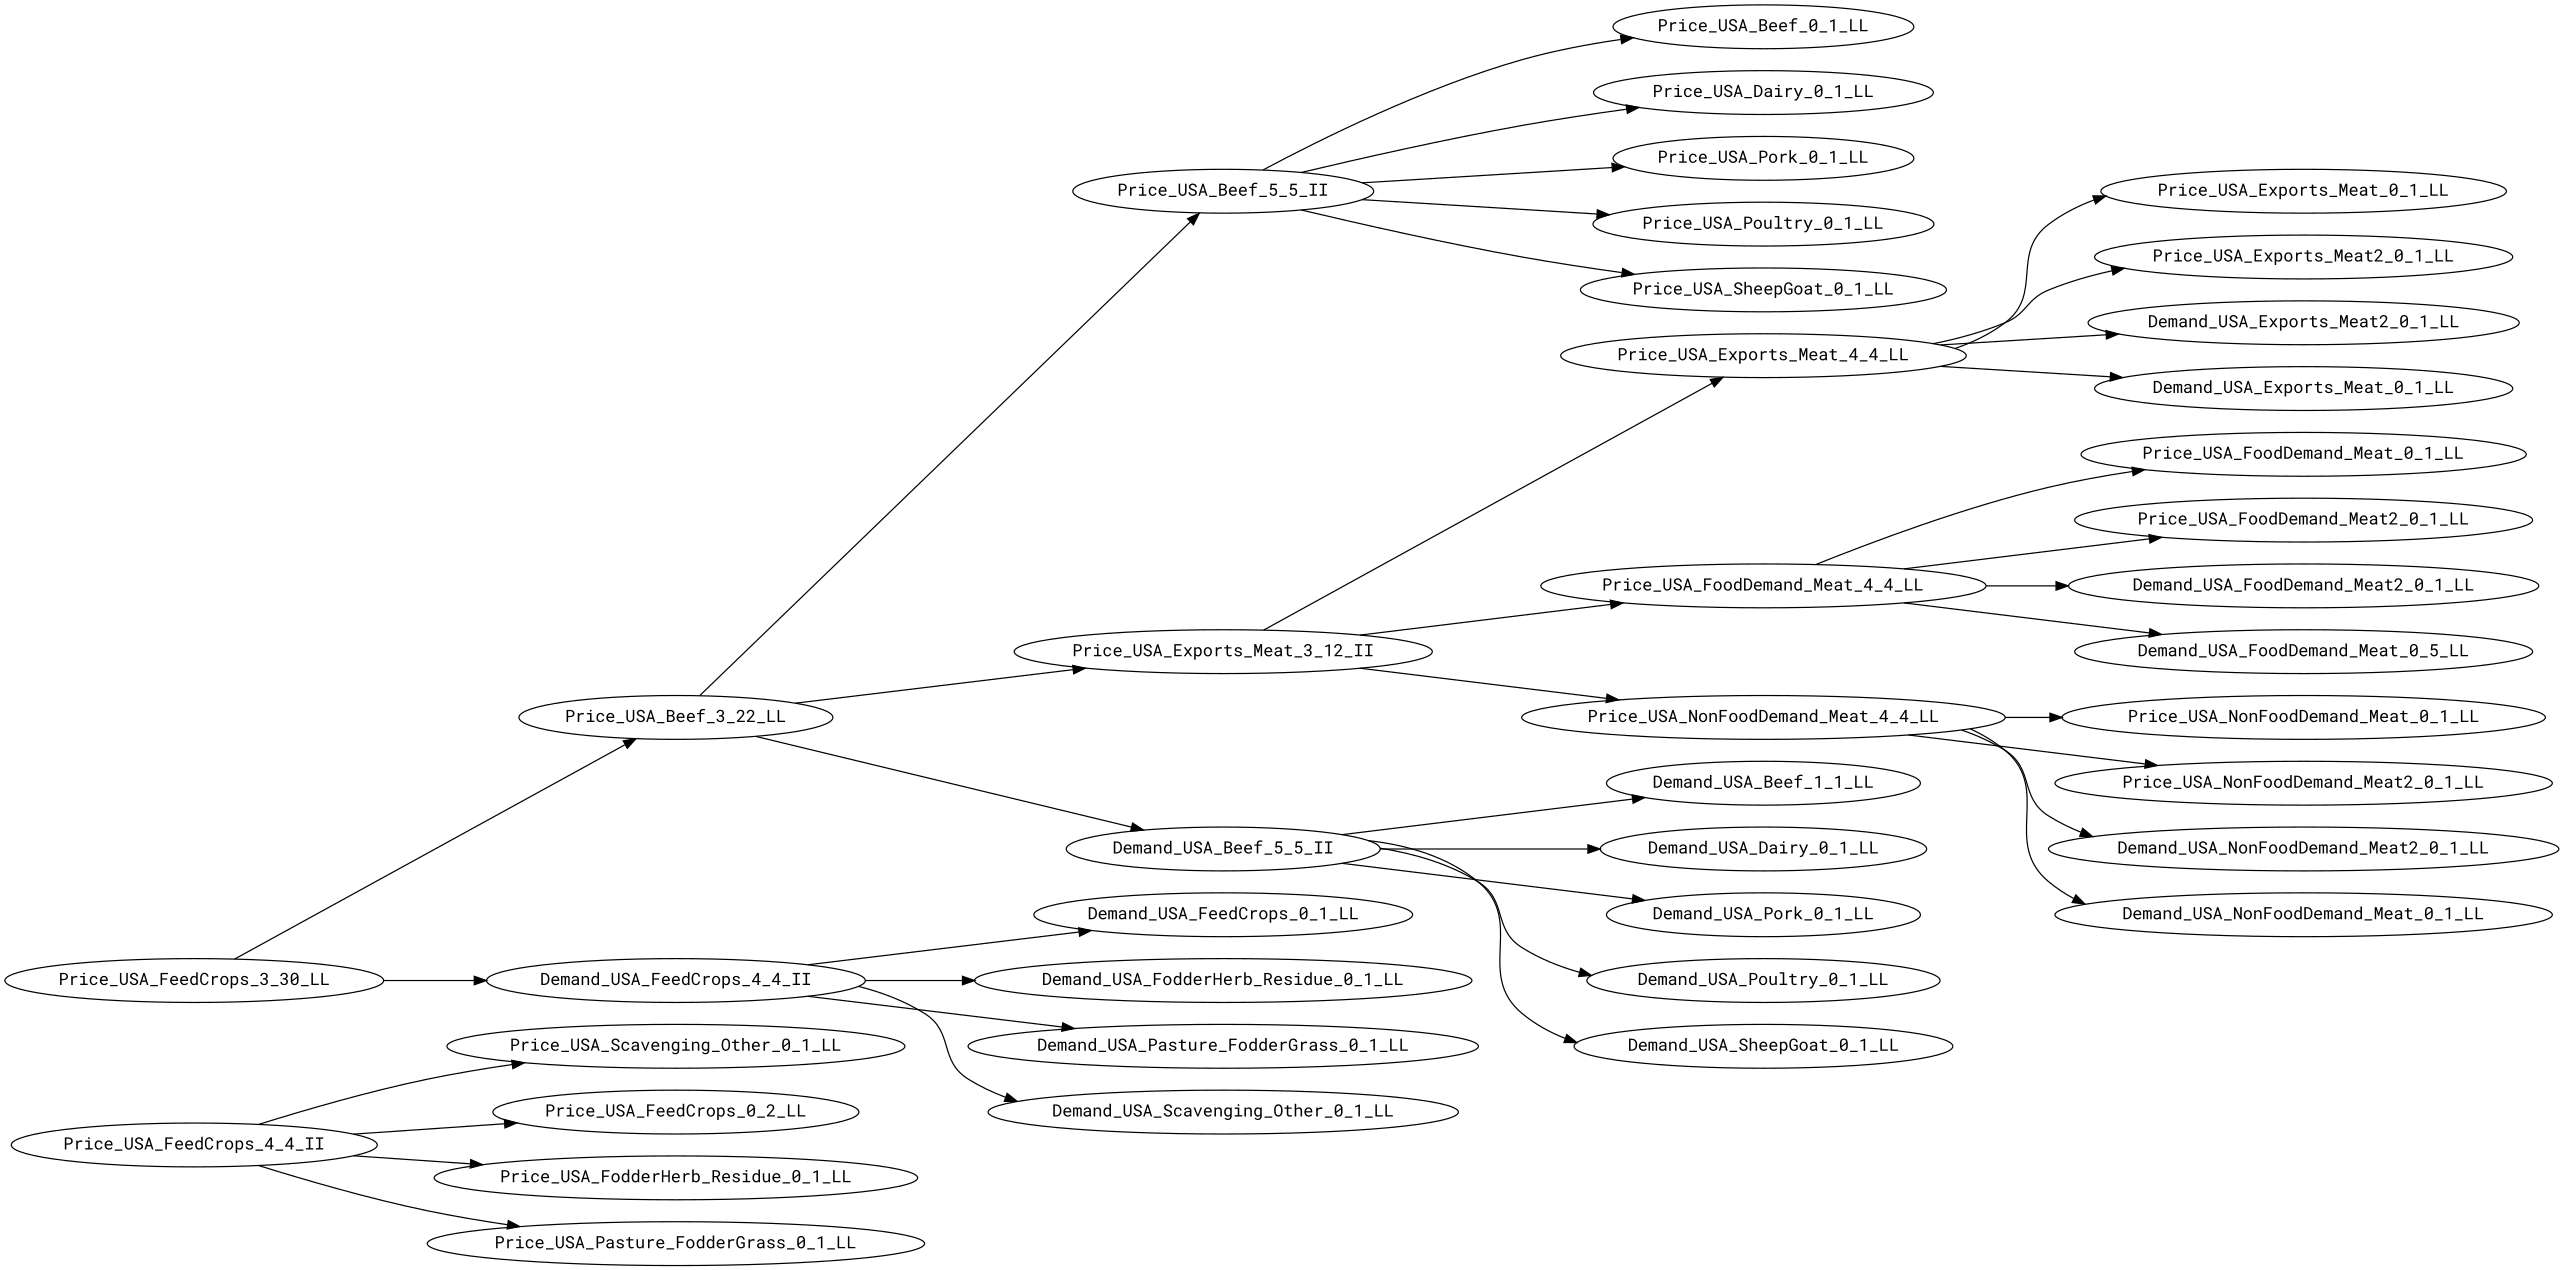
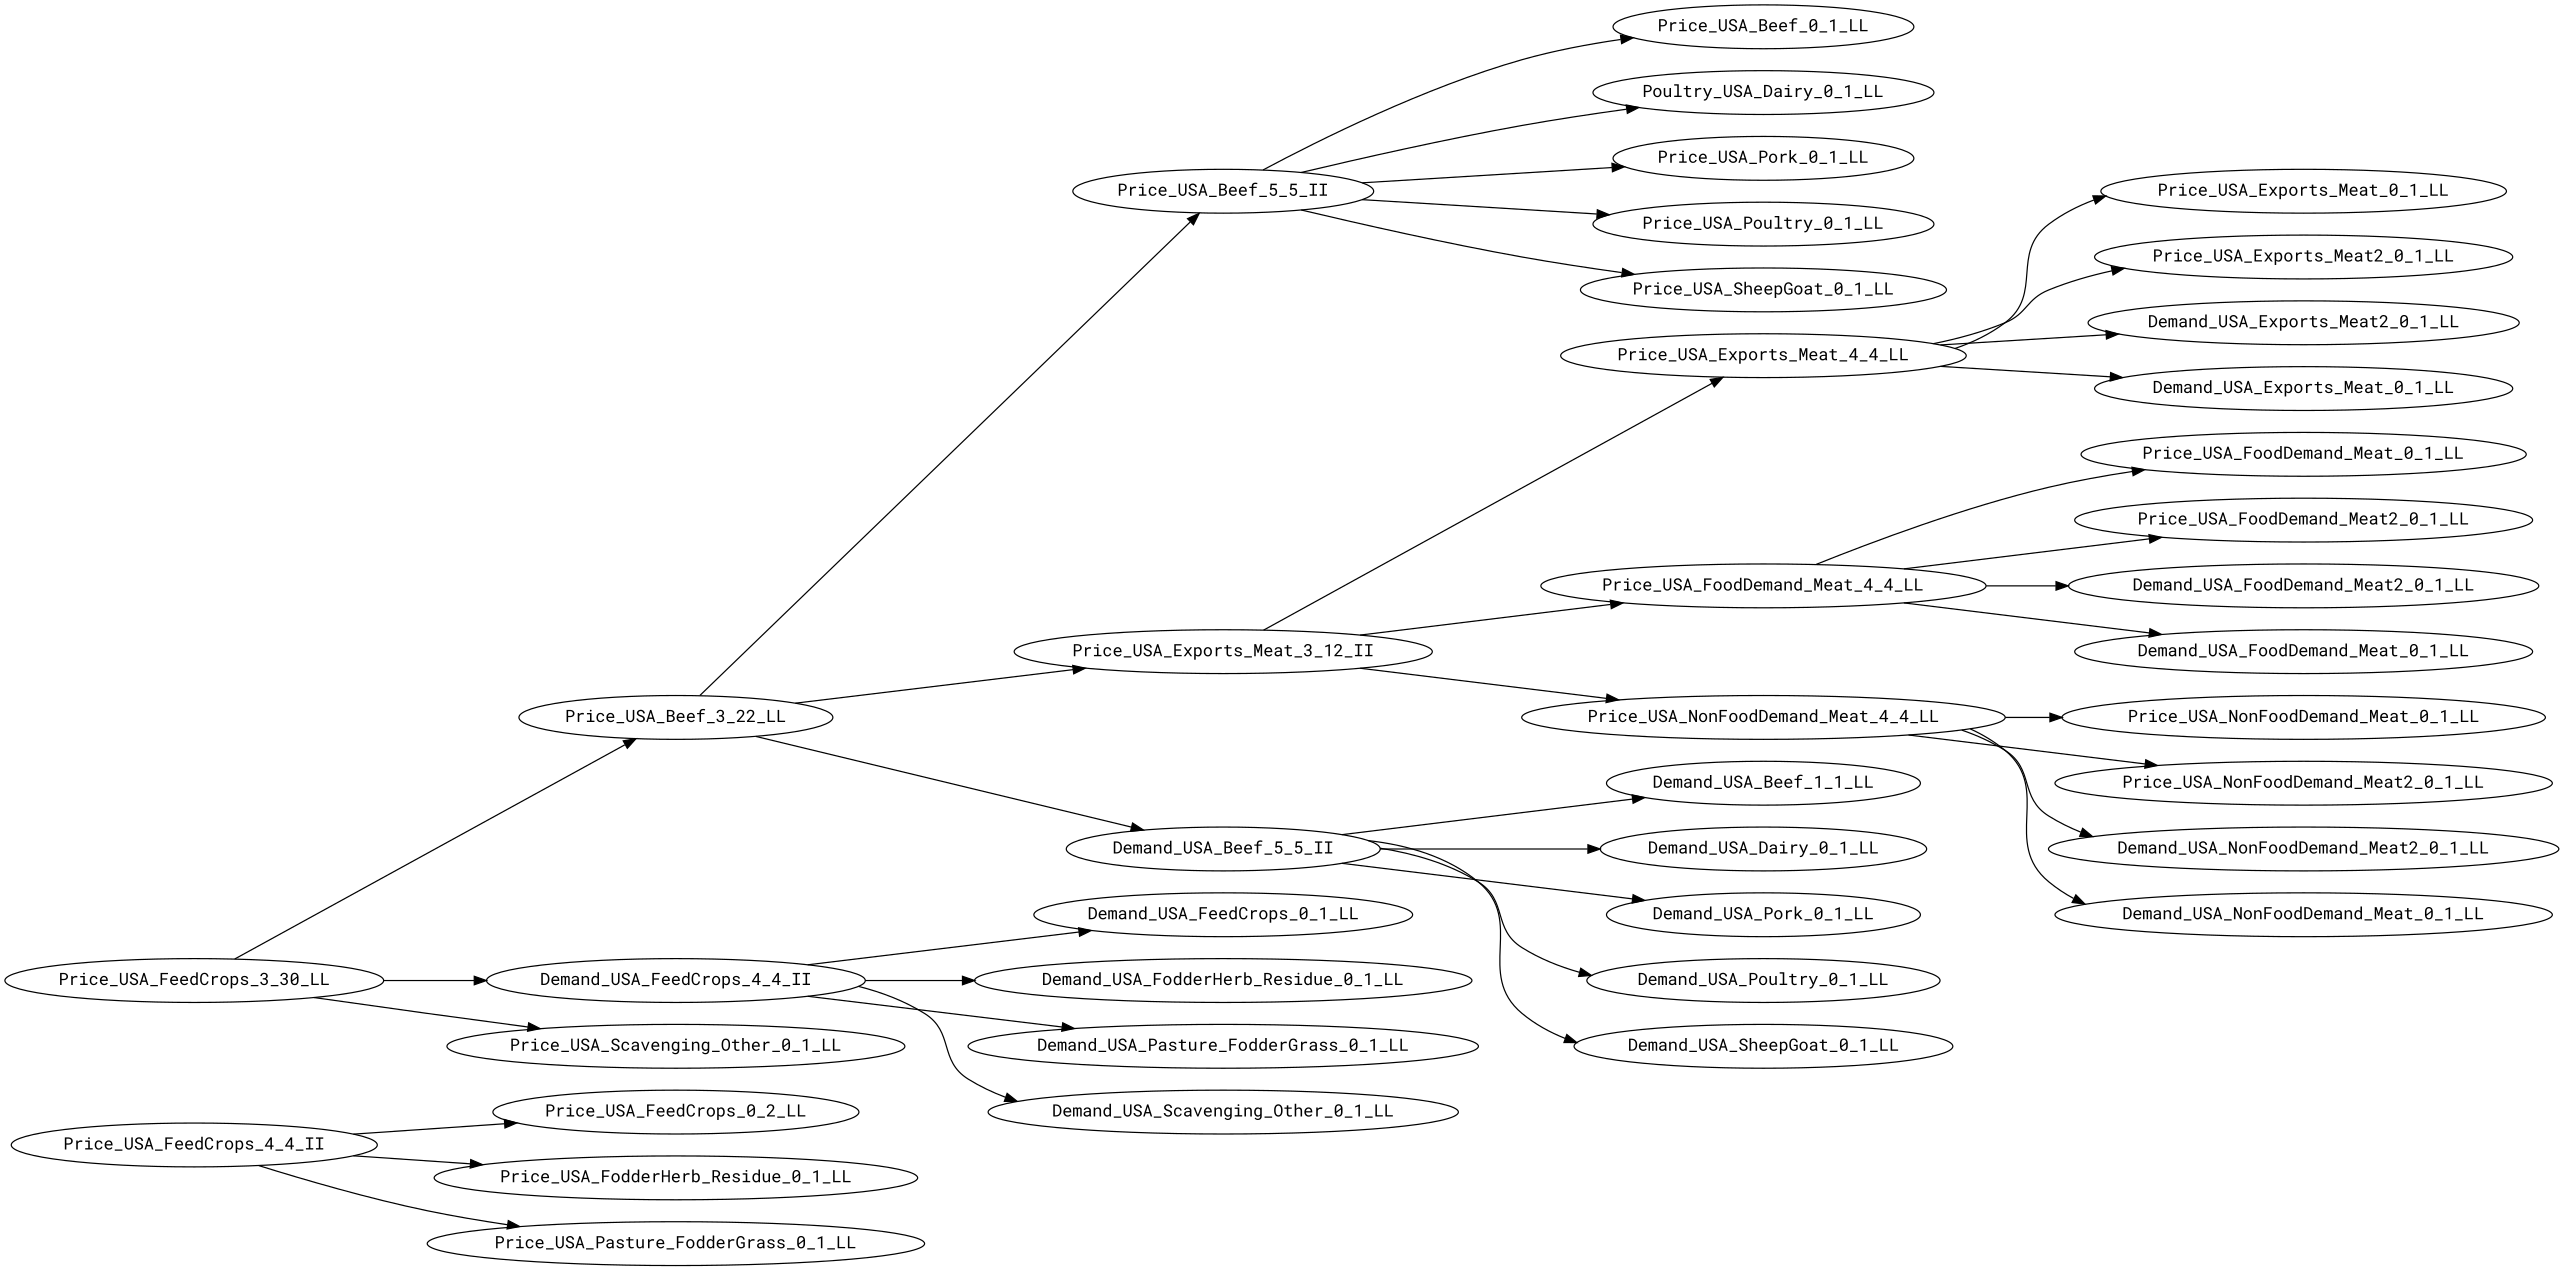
(1764, 93) -> (1764, 93)
(2304, 652) -> (2304, 652)
(384, 1089) -> (421, 1013)
